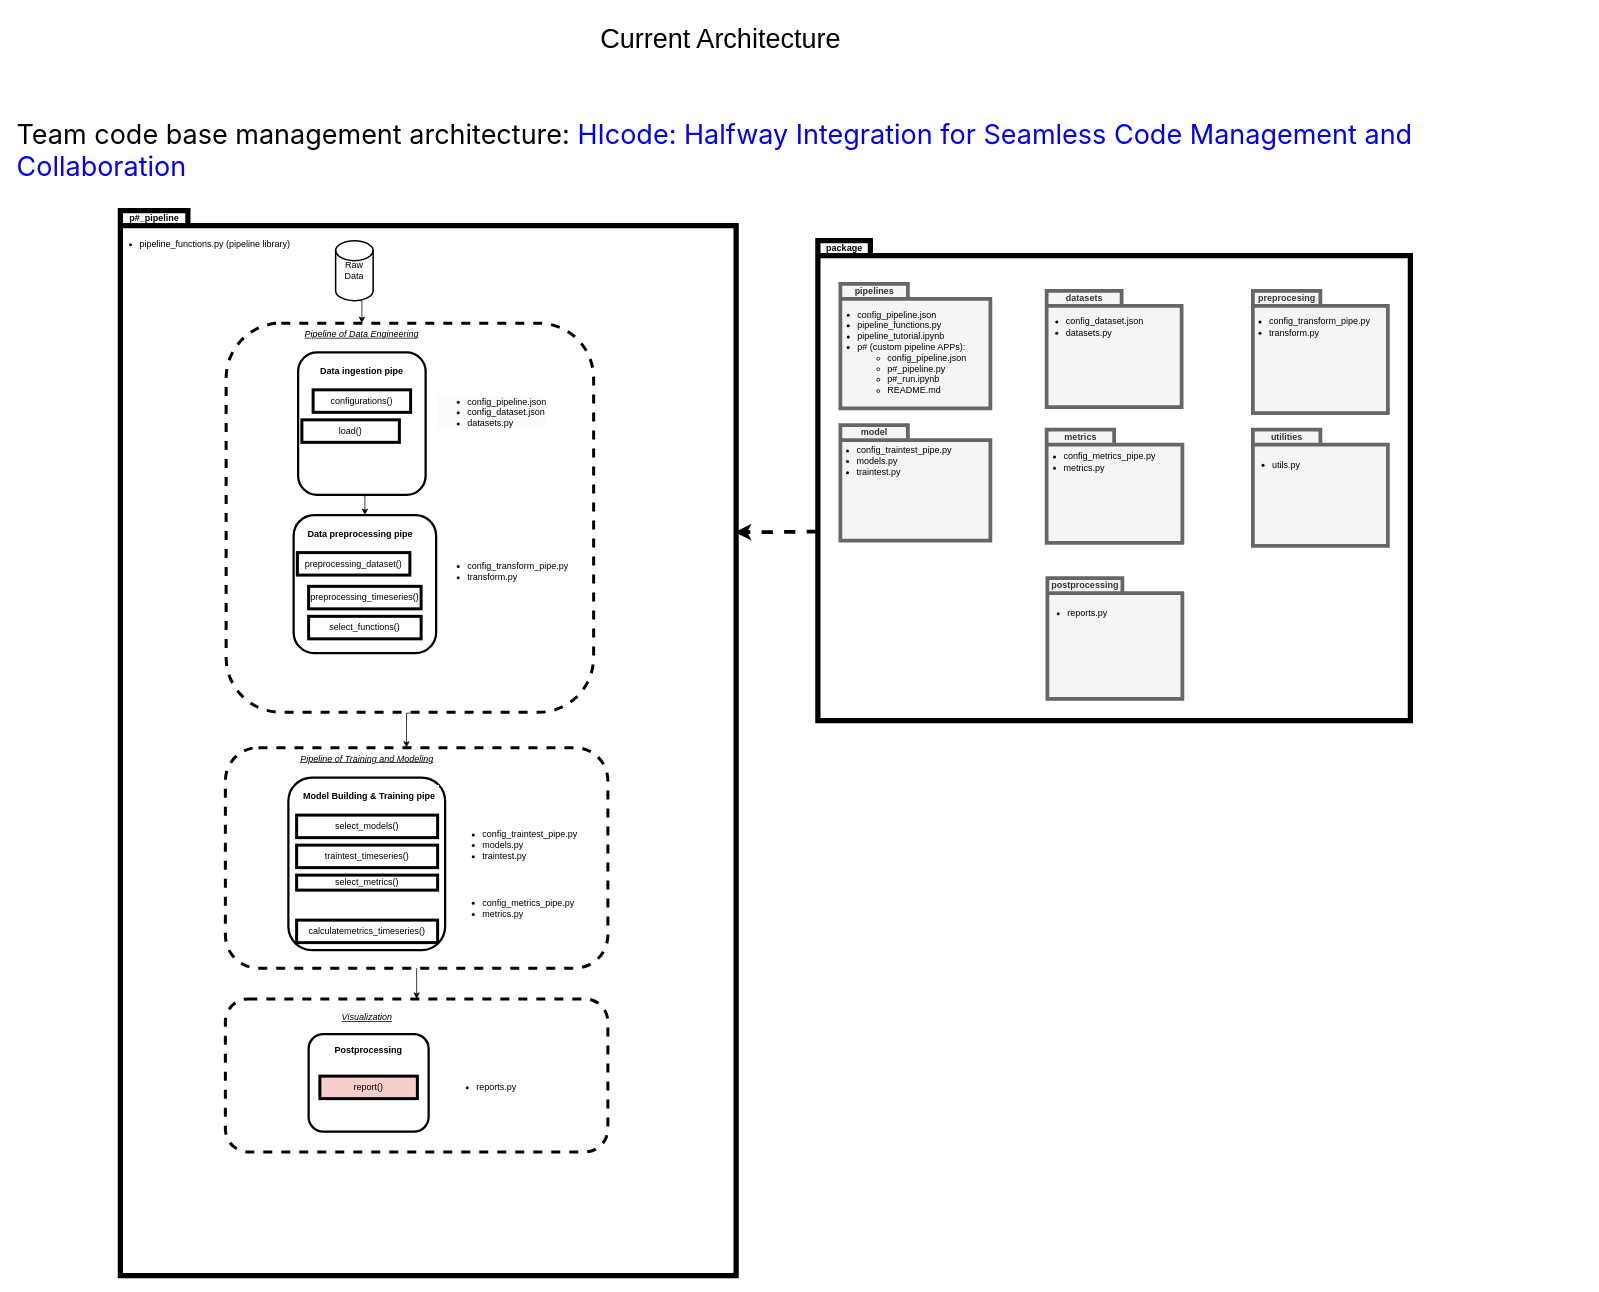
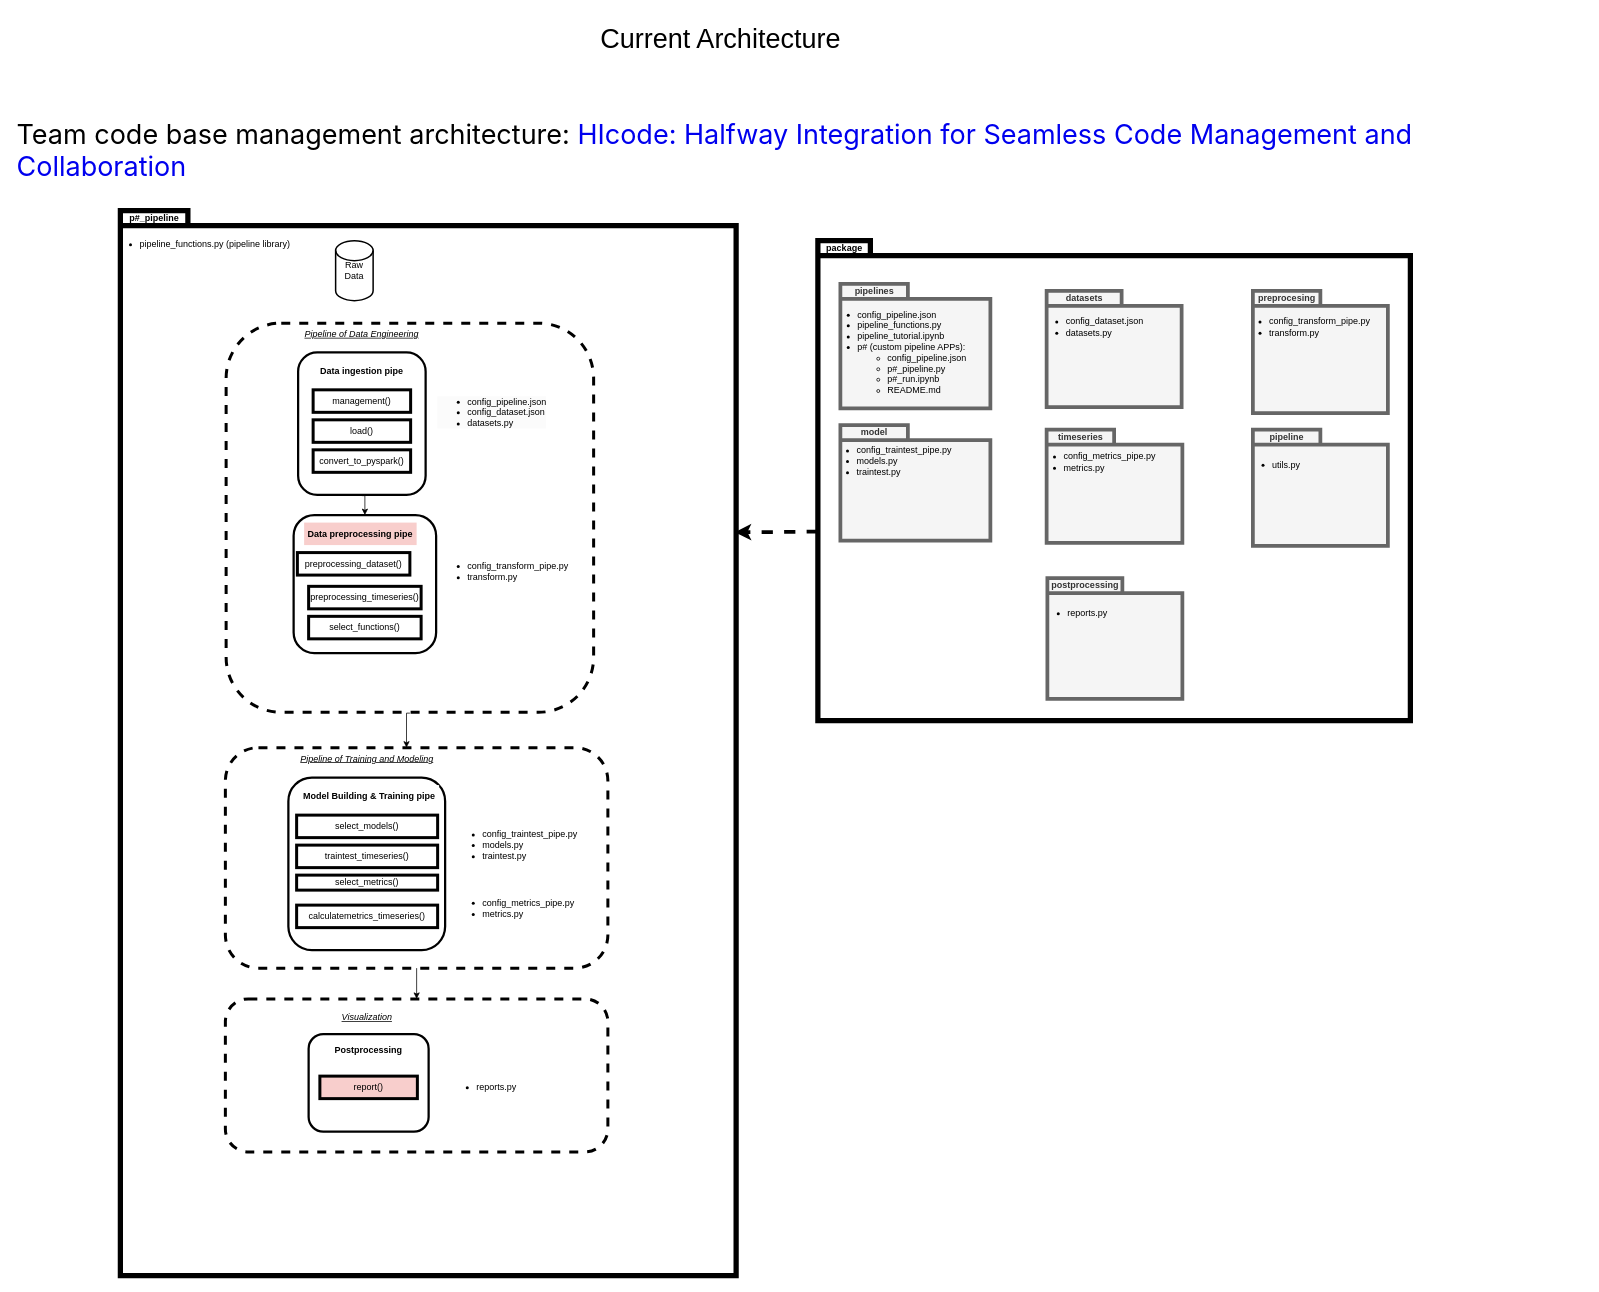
(361, 300) -> none
(362, 401) -> (362, 401)
(351, 431) -> (362, 431)
(1081, 437) -> (1081, 437)
(1287, 437) -> (1287, 437)
none -> (362, 461)
(360, 534) -> (360, 534)
(367, 931) -> (367, 916)
